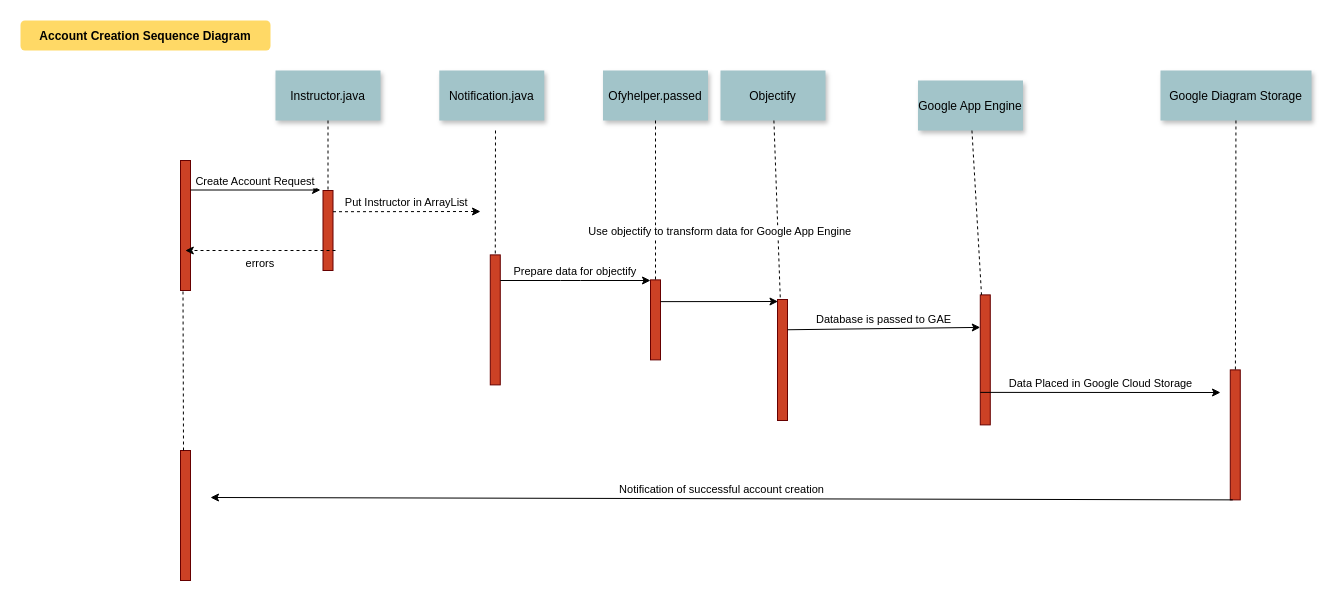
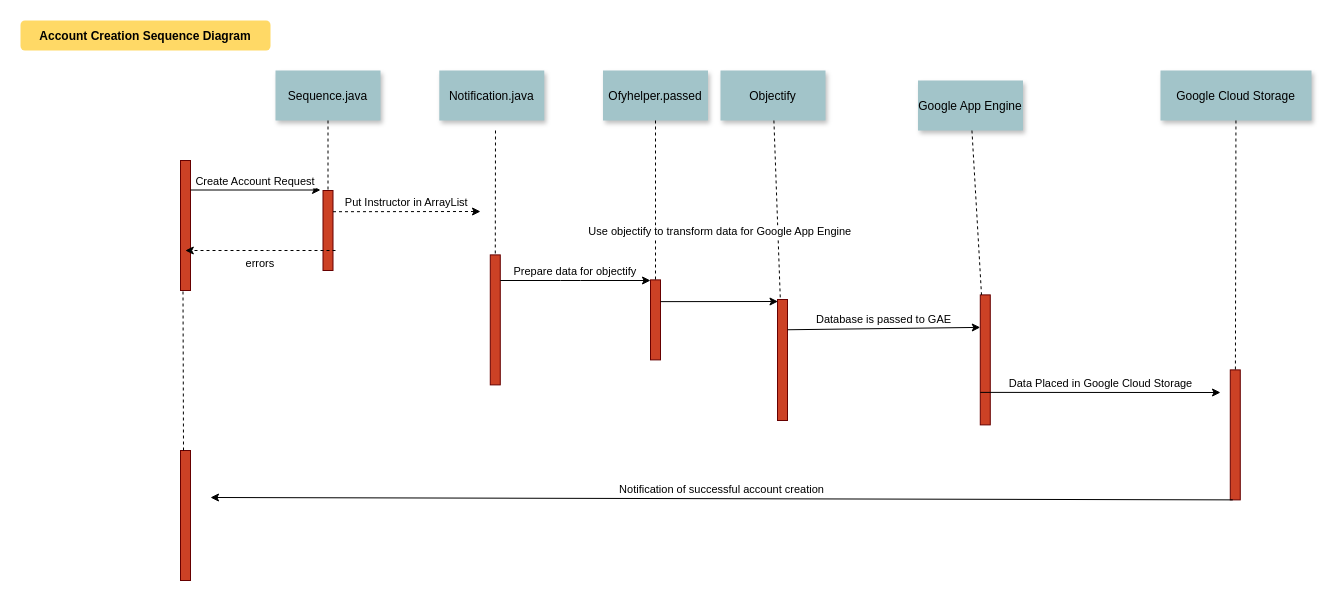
(328, 96) -> (328, 96)
(1236, 96) -> (1236, 96)
